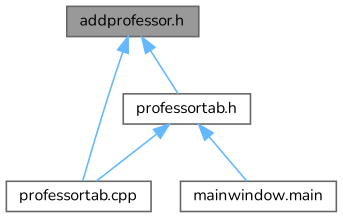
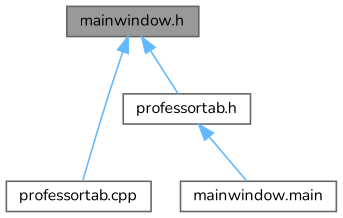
(133, 21) -> (133, 21)
(126, 158) -> none
